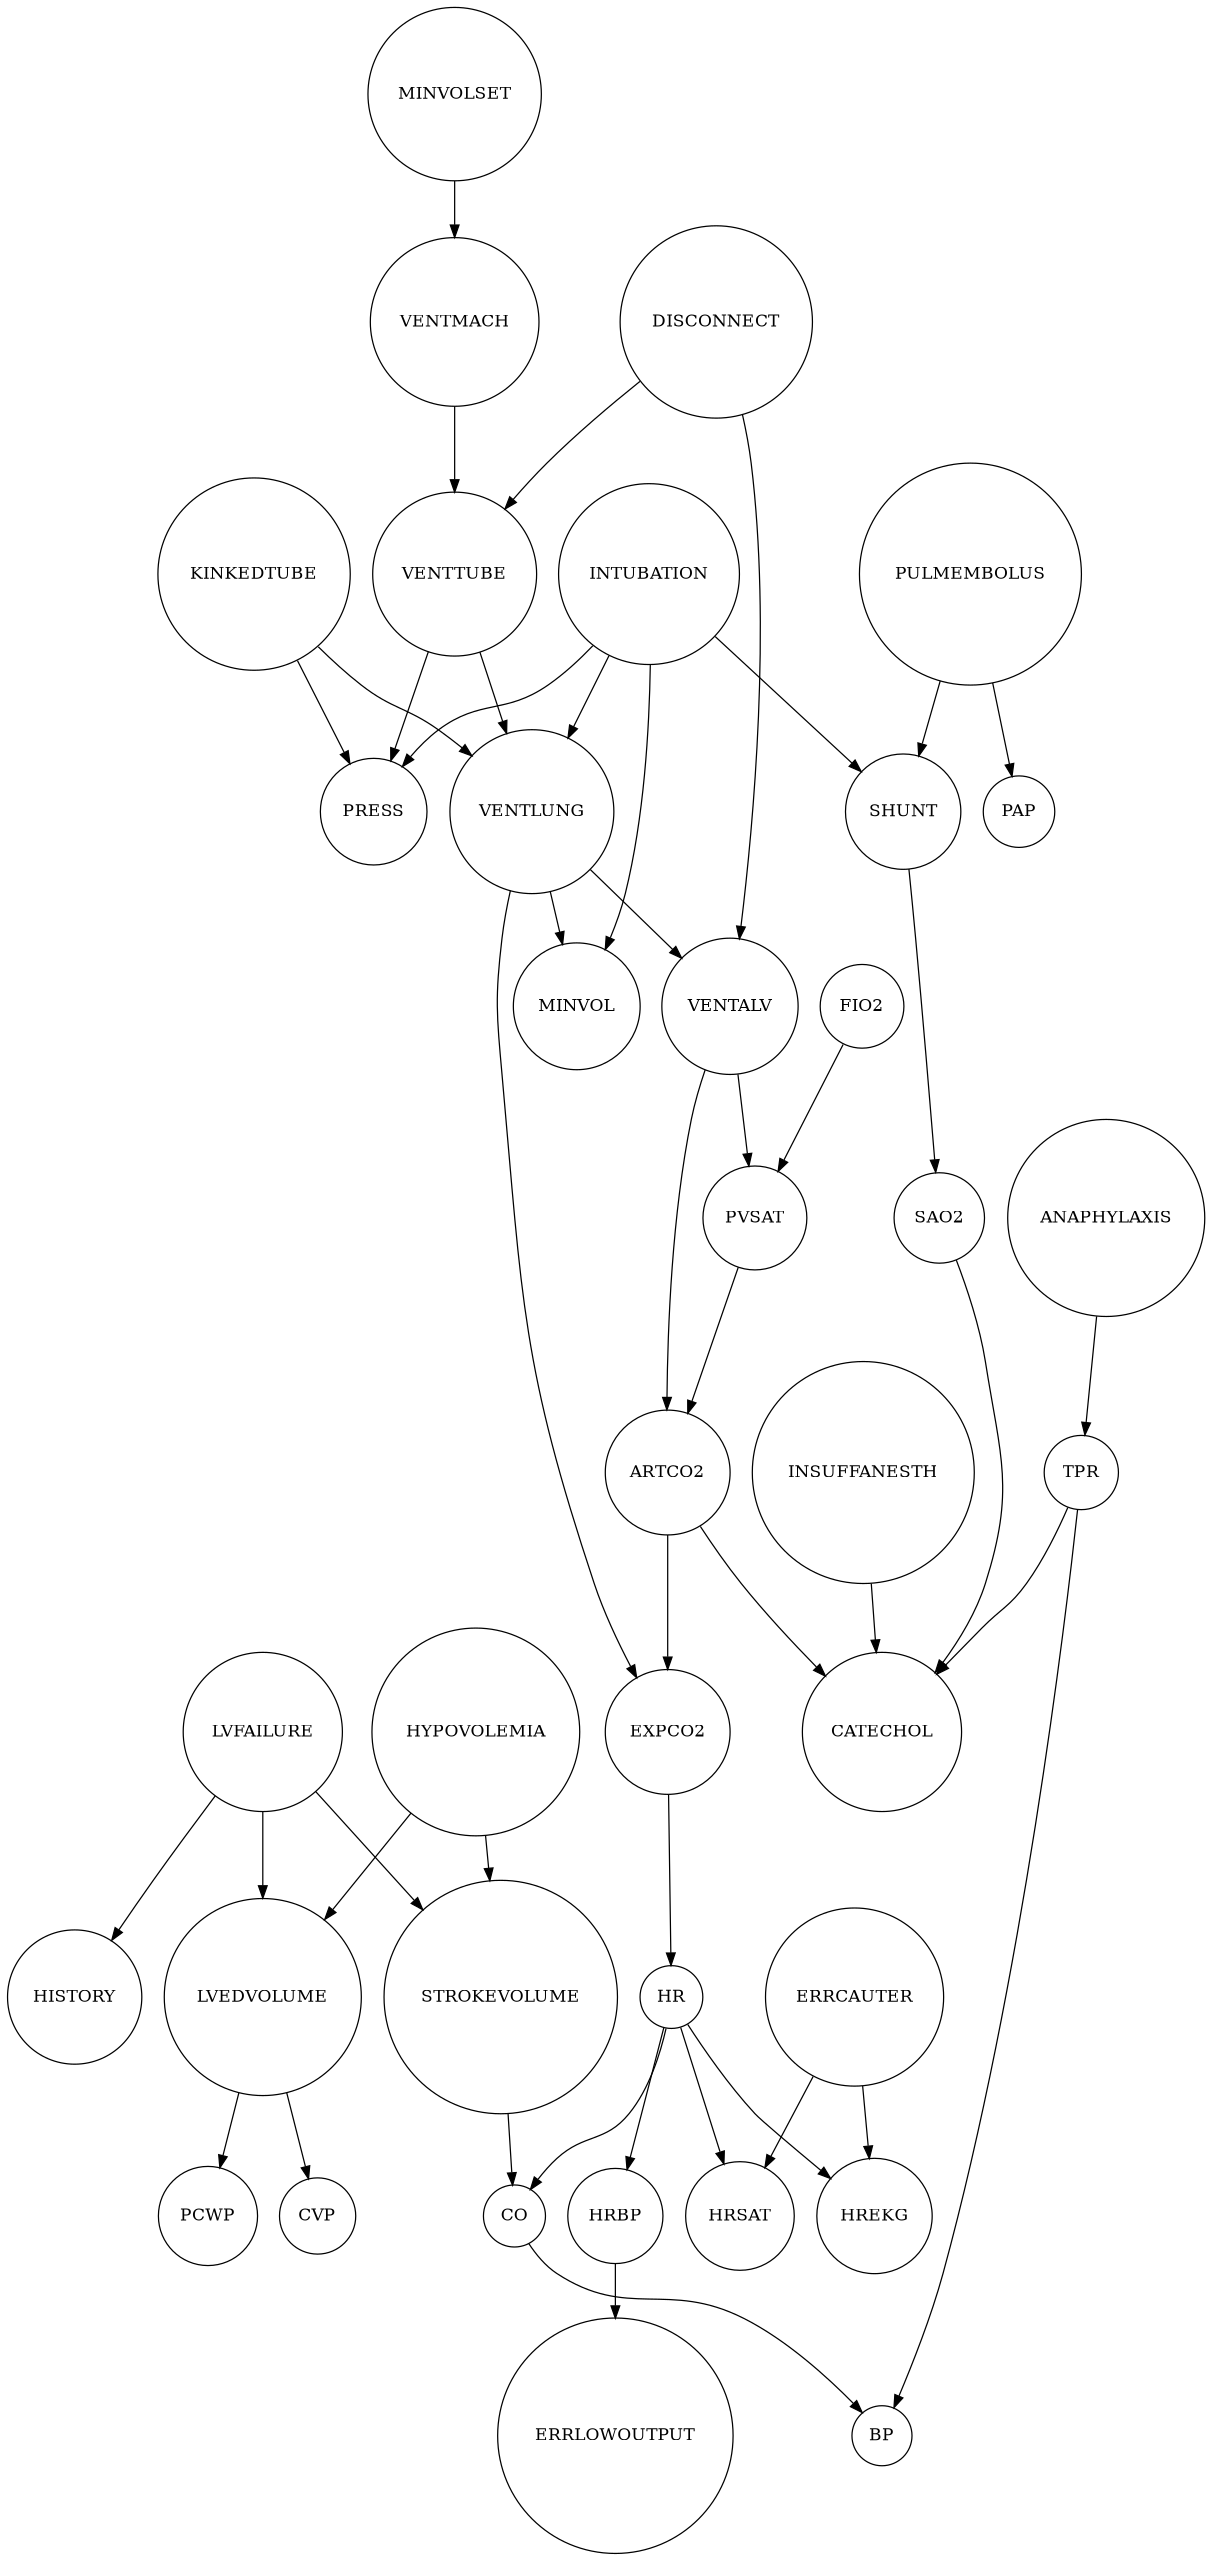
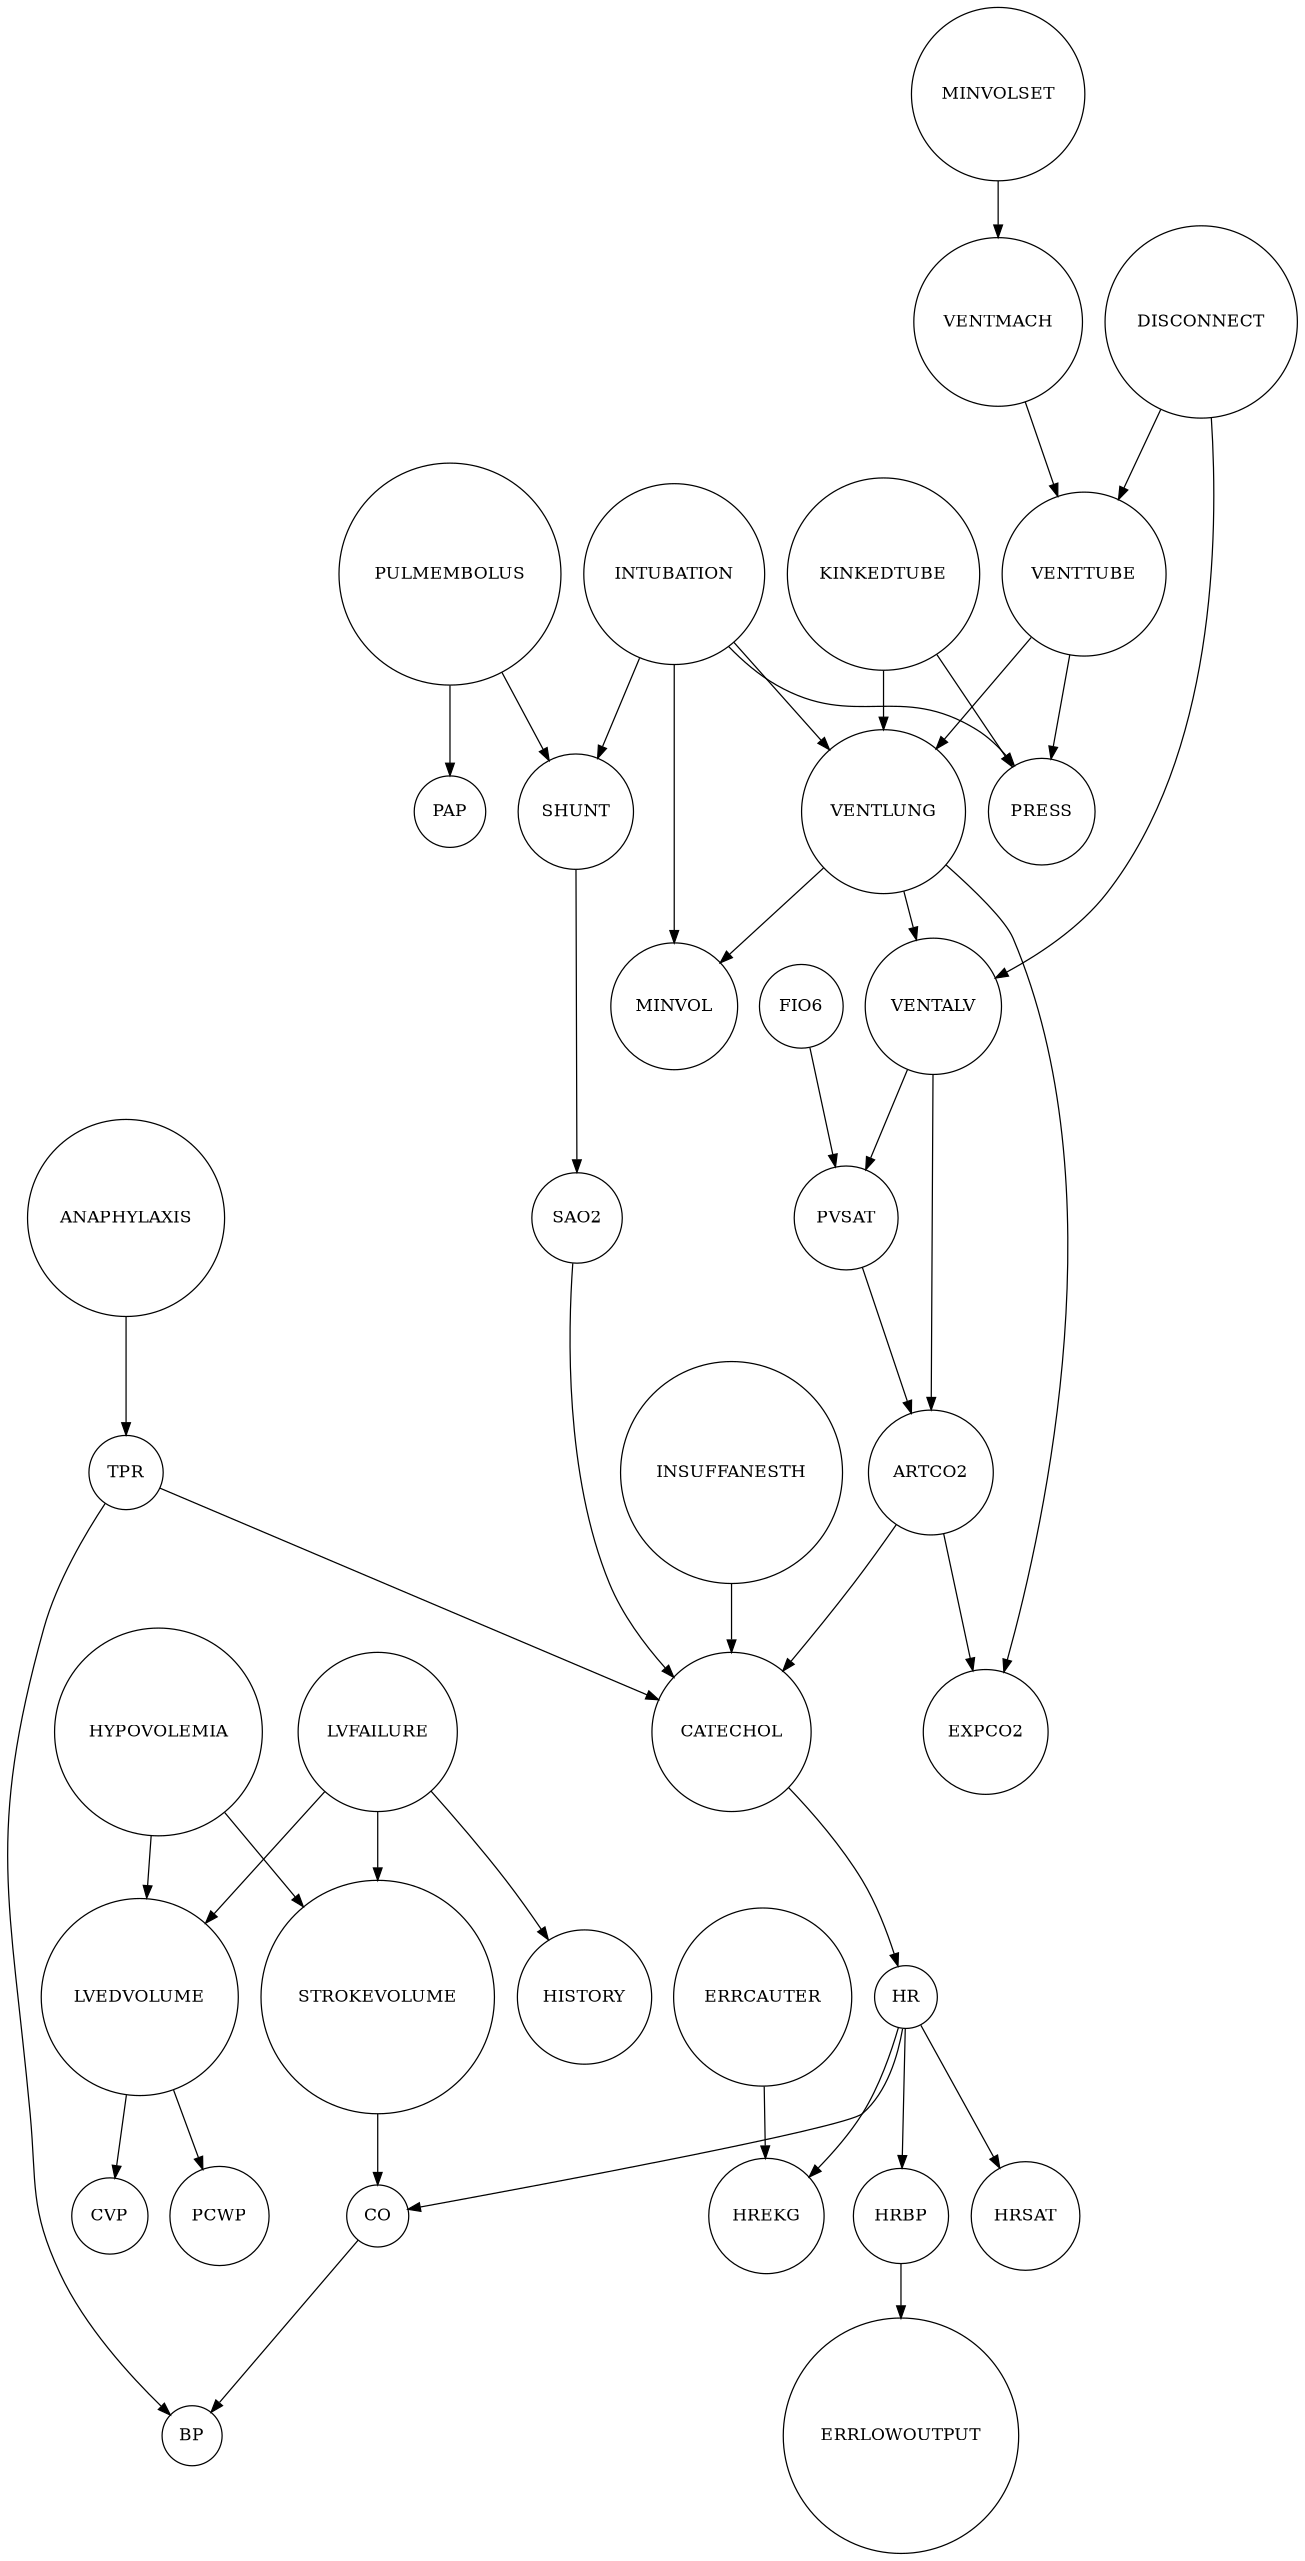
(862, 1006) -> (801, 1006)
(670, 1874) -> (852, 1864)
(792, 2116) -> none
